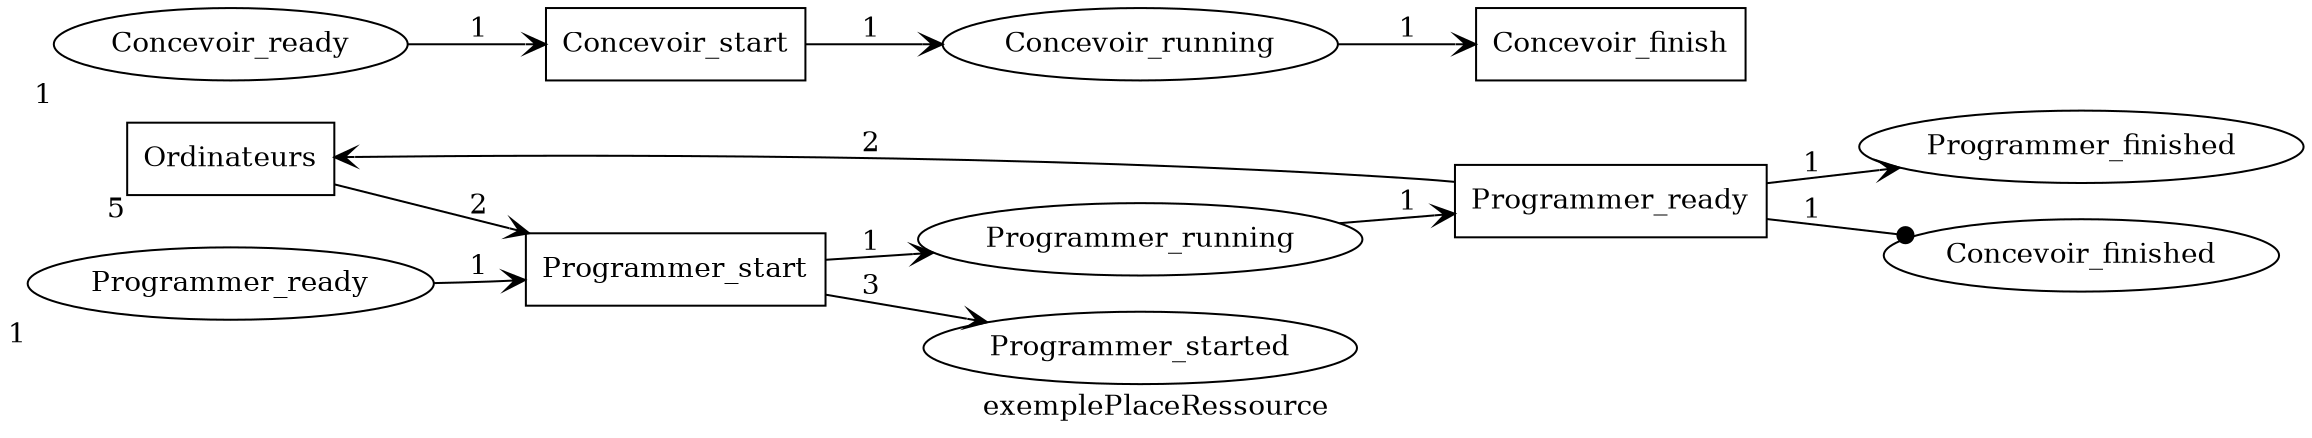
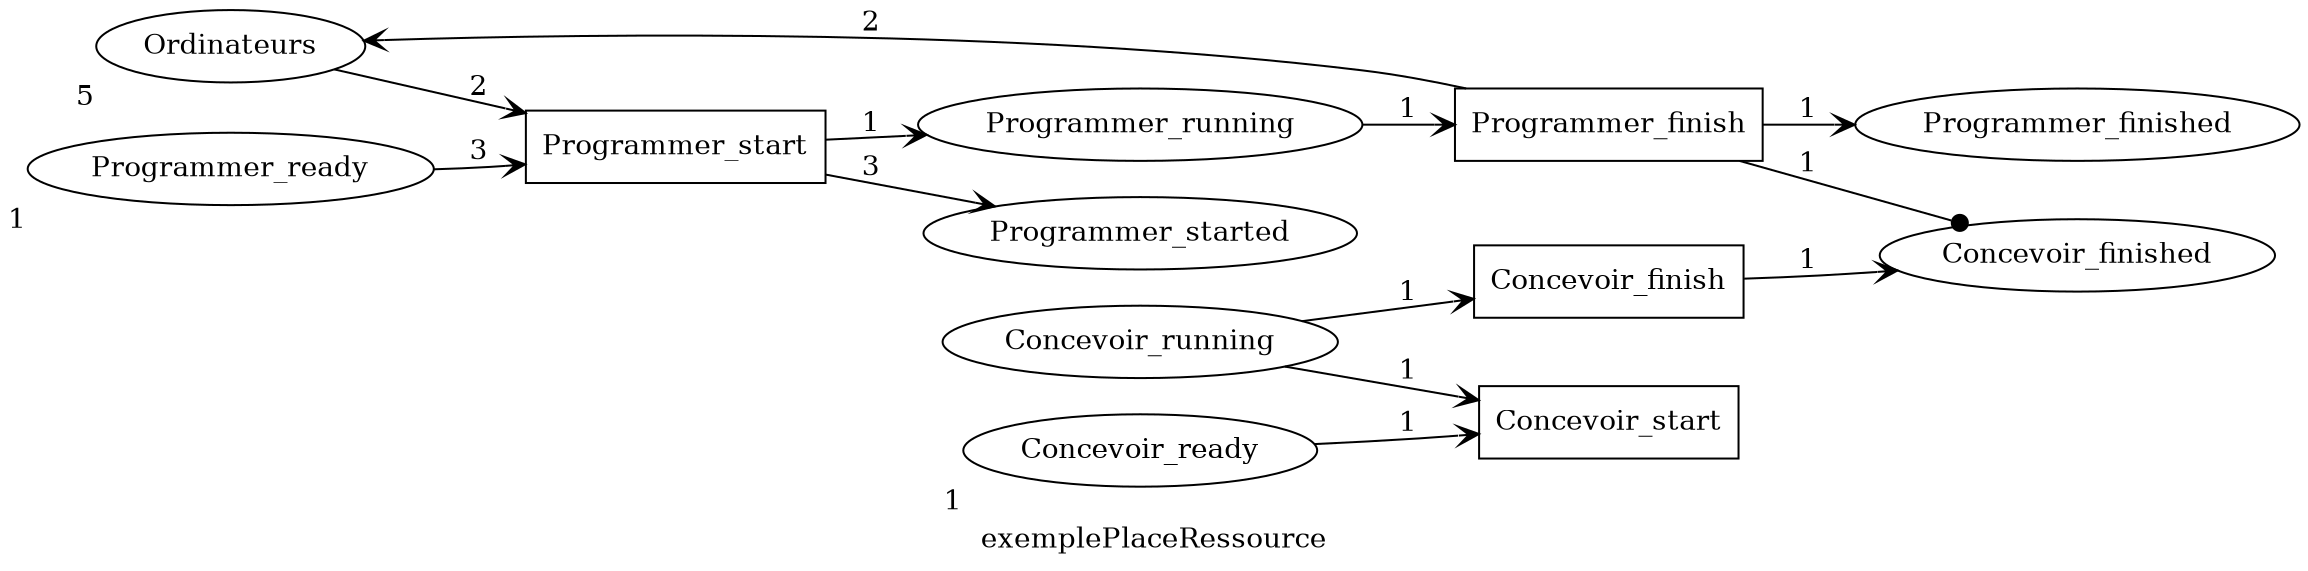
(864, 44) -> (1372, 382)
(231, 159) -> (231, 46)
(1611, 201) -> (1609, 125)
(480, 266) -> (480, 152)
none -> (1811, 276)
